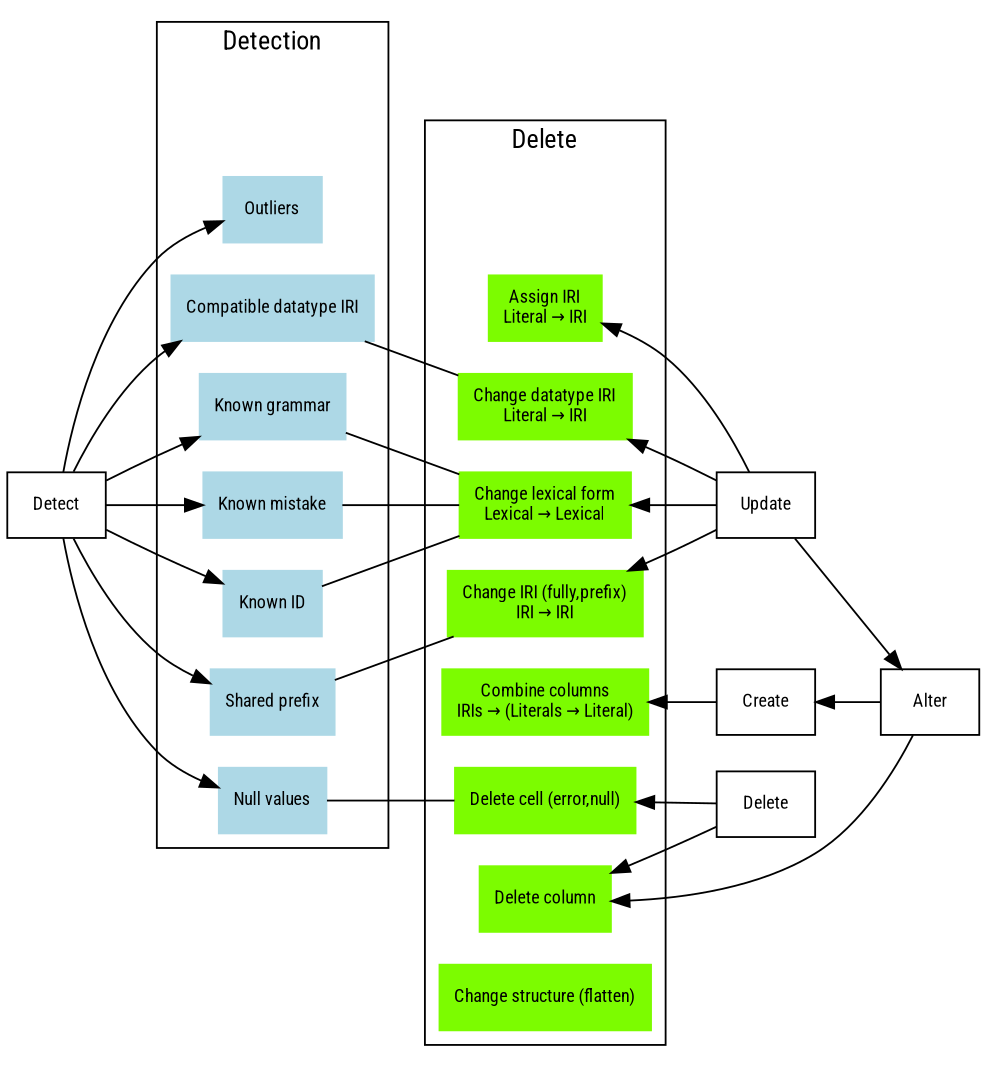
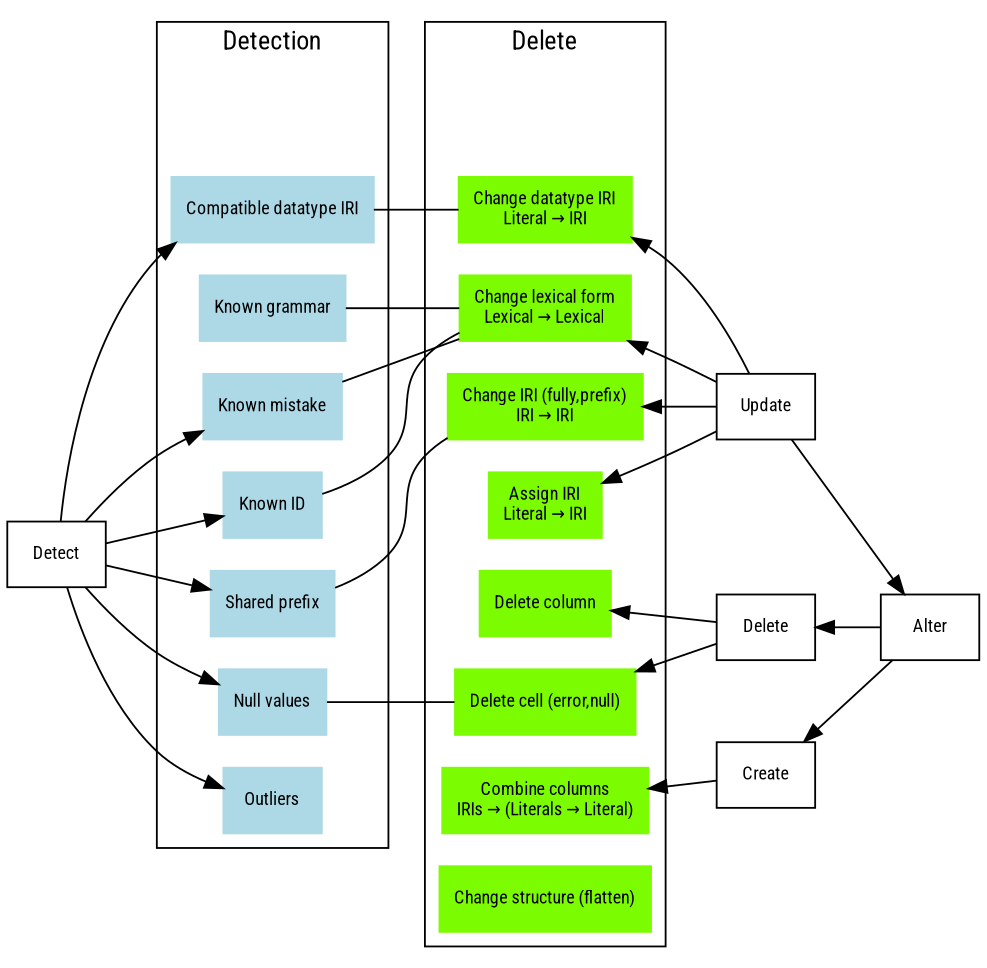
(144, 462) -> none
(798, 862) -> (857, 627)
